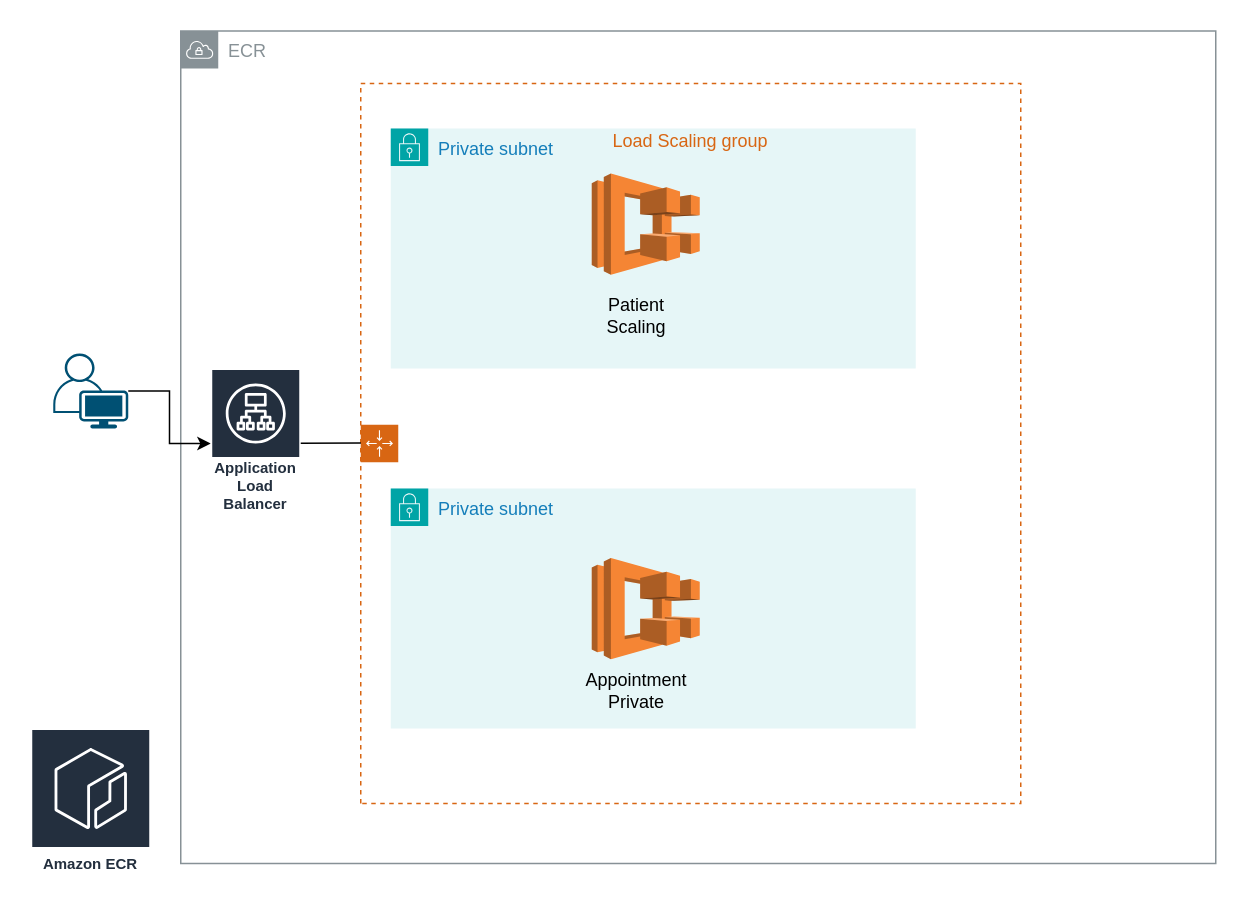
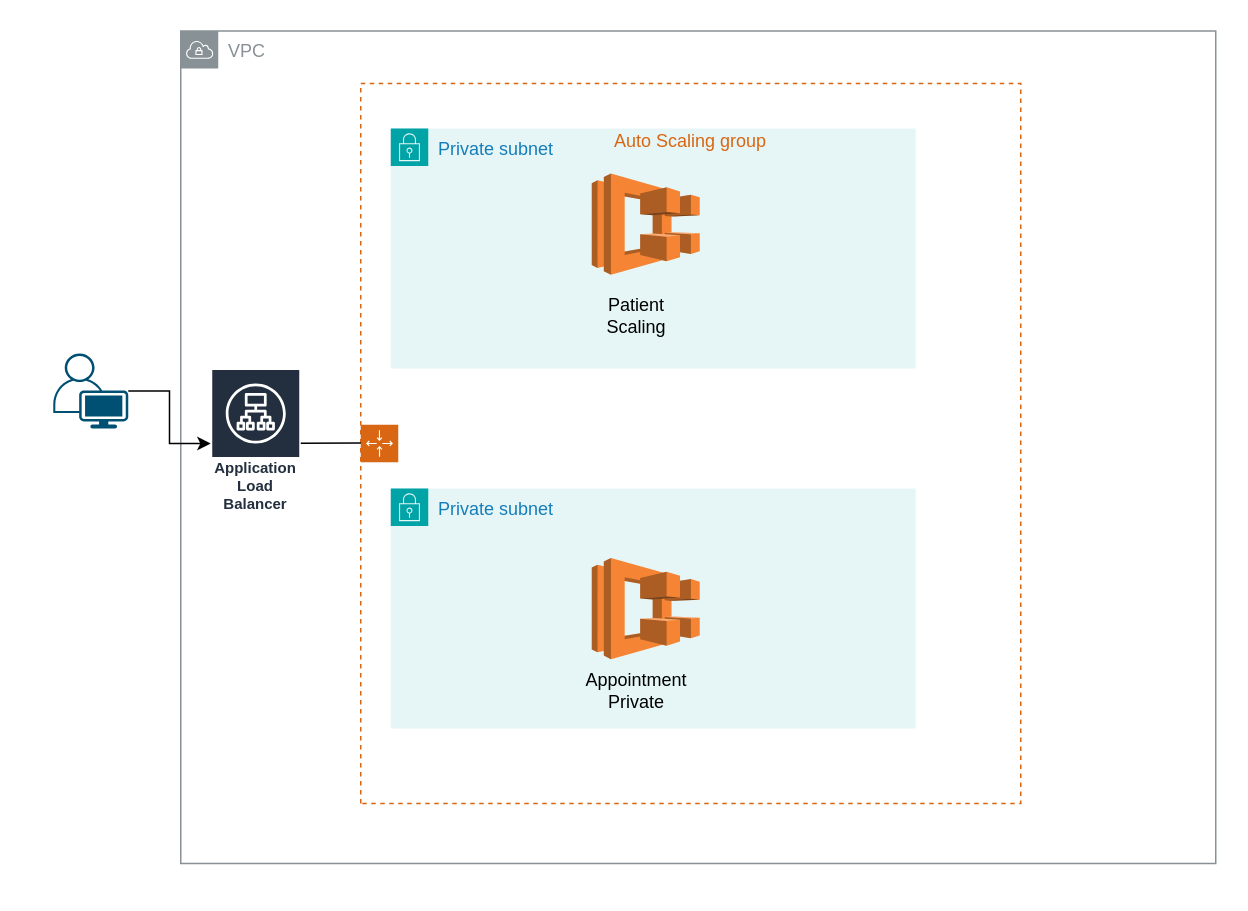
(244, 52) -> (244, 52)
(691, 142) -> (691, 142)
(91, 803) -> none
